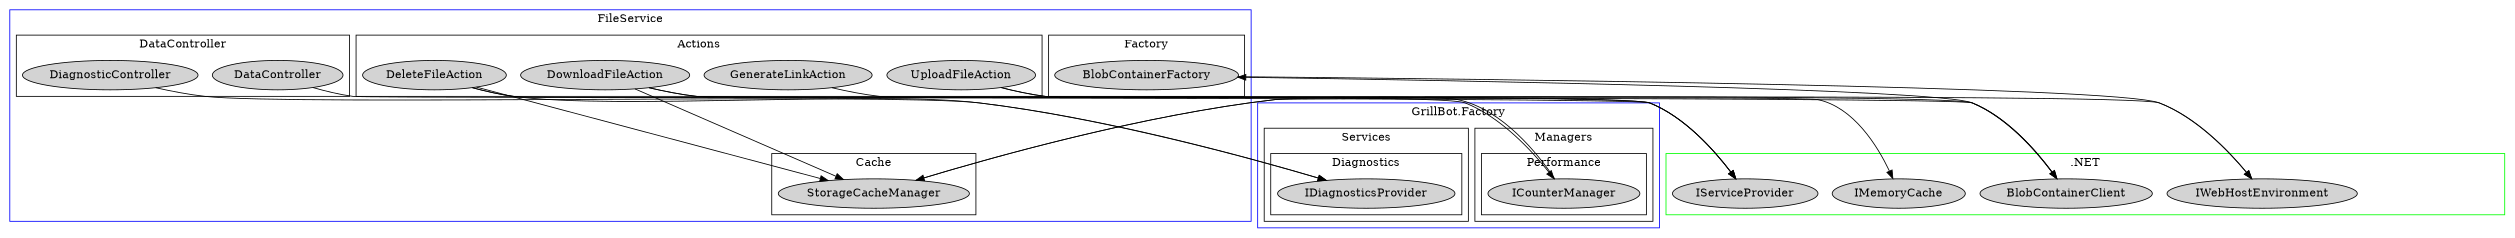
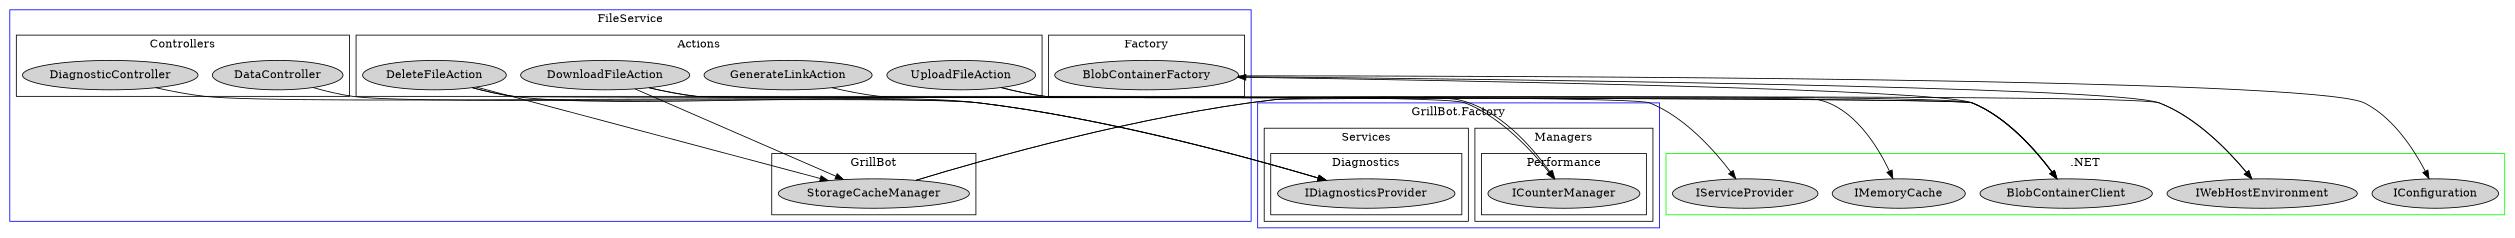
(183, 45) -> (183, 45)
(1115, 97) -> (1275, 98)
(1035, 98) -> (820, 100)
(1251, 103) -> (1242, 104)
(874, 163) -> (874, 163)
none -> (2435, 194)
